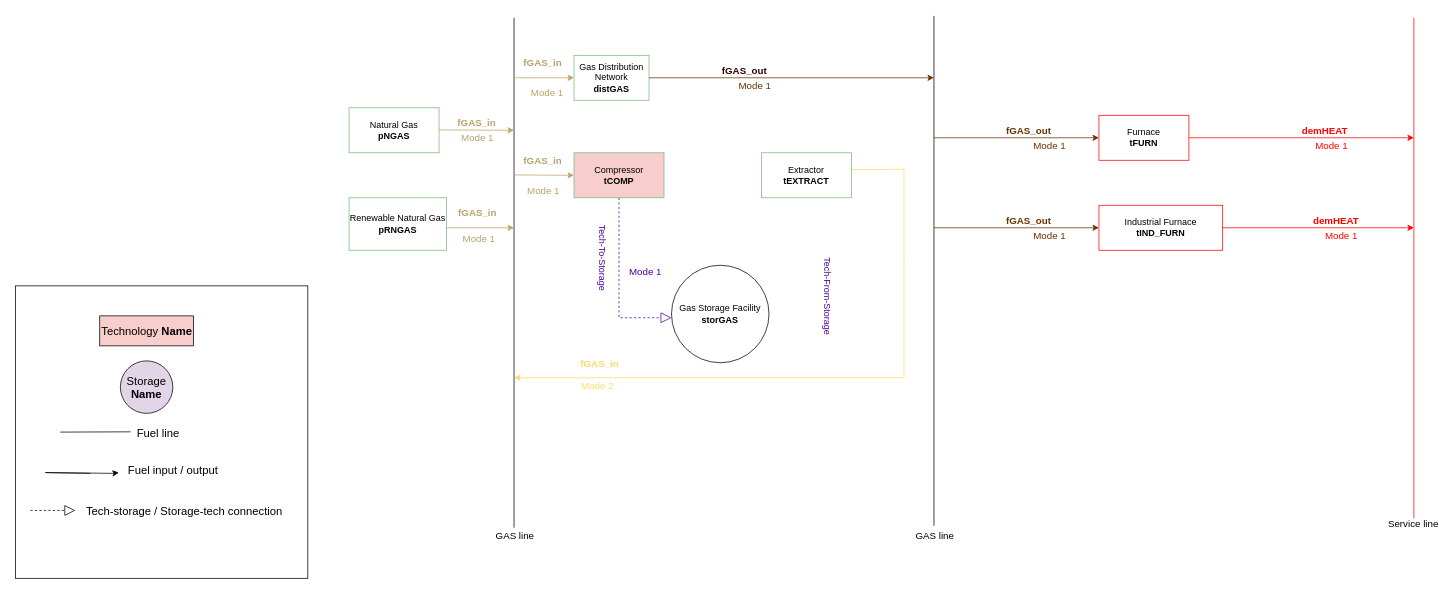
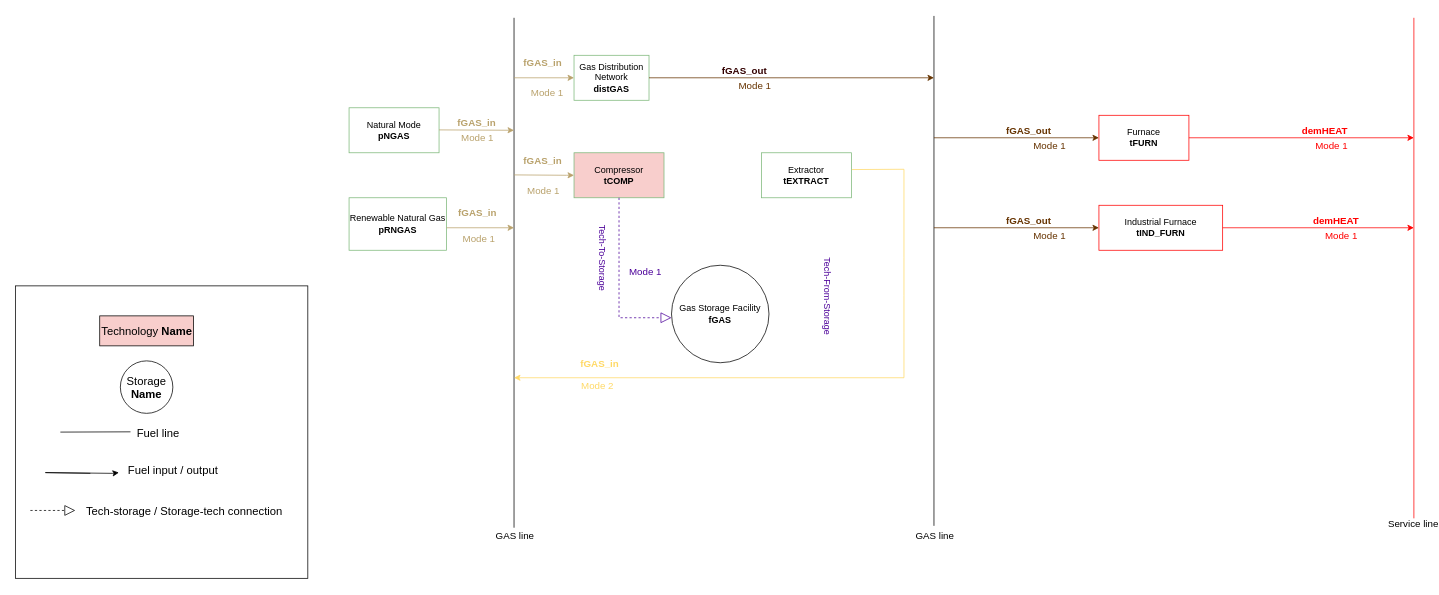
(394, 130) -> (394, 130)
(720, 314) -> (720, 314)
(147, 387) -> (147, 387)
